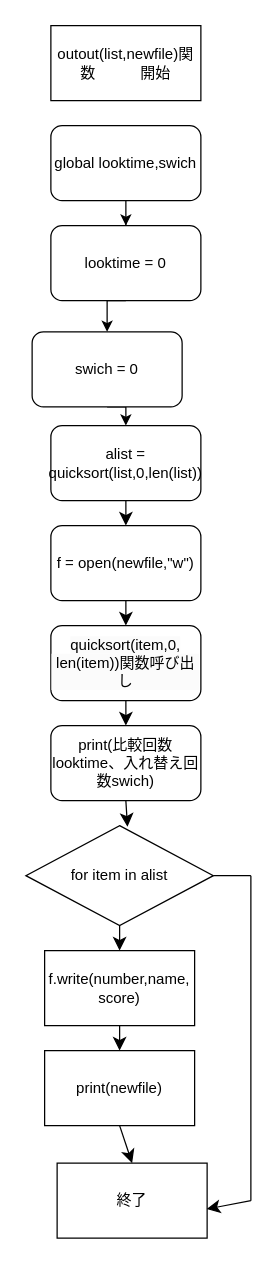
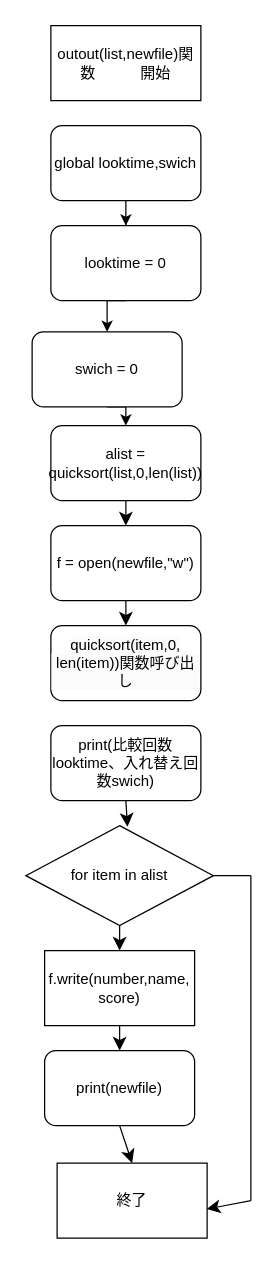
(126, 706) -> none
(119, 1088) -> (119, 1088)
